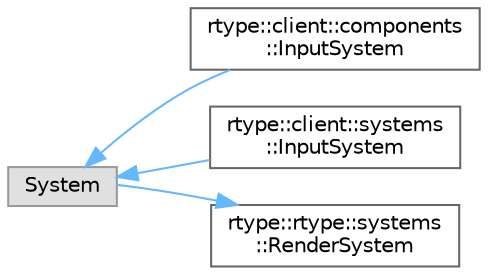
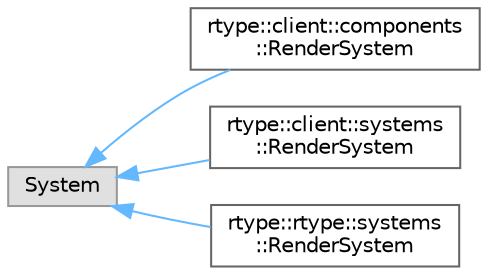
(335, 39) -> (335, 39)
(335, 137) -> (335, 137)
(167, 192) -> (171, 220)
